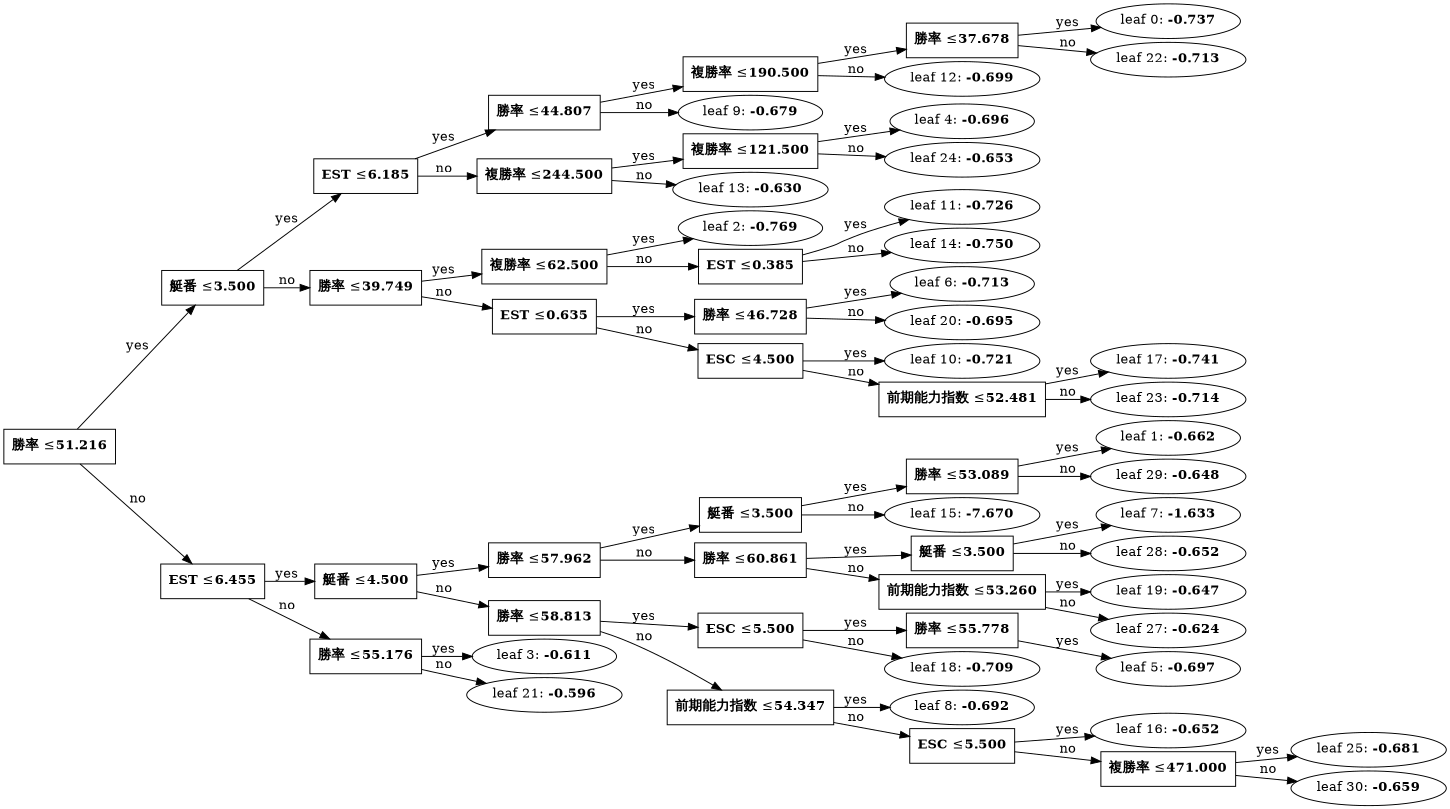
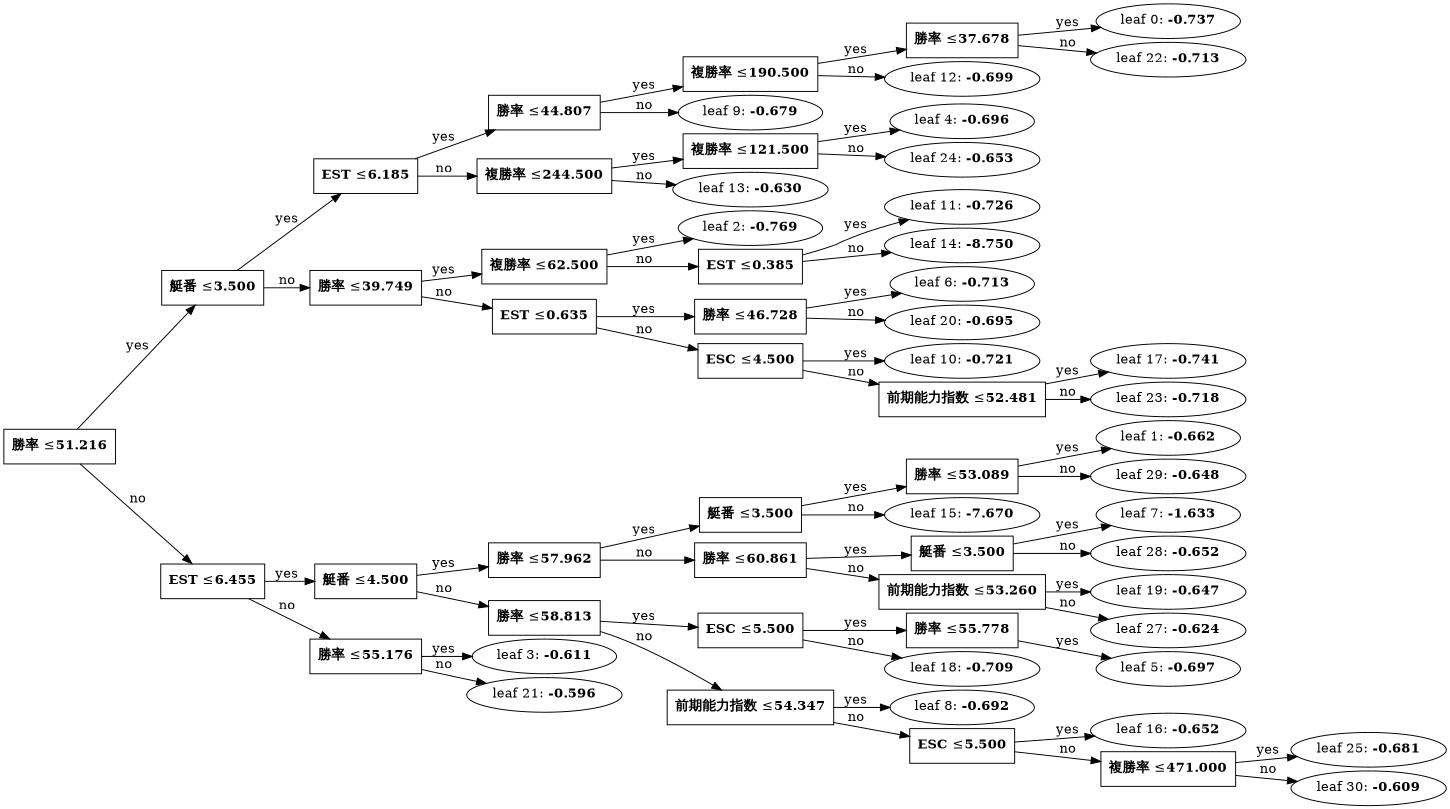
(990, 244) -> (990, 244)
(1196, 398) -> (1196, 398)
(1397, 787) -> (1397, 787)
